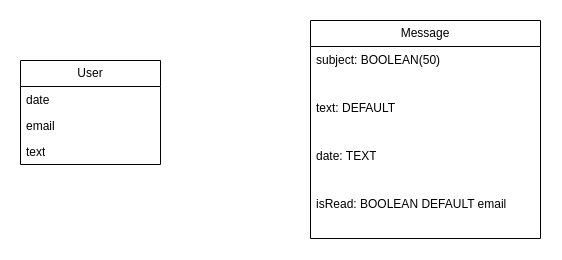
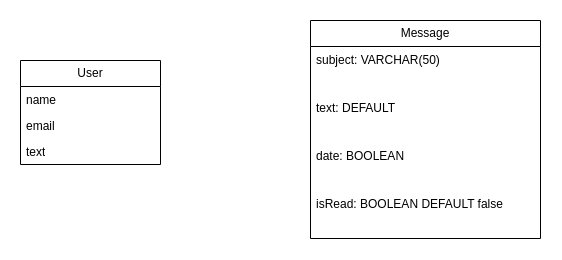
(382, 61) -> (382, 61)
(40, 101) -> (40, 101)
(347, 157) -> (357, 157)
(405, 205) -> (406, 205)
